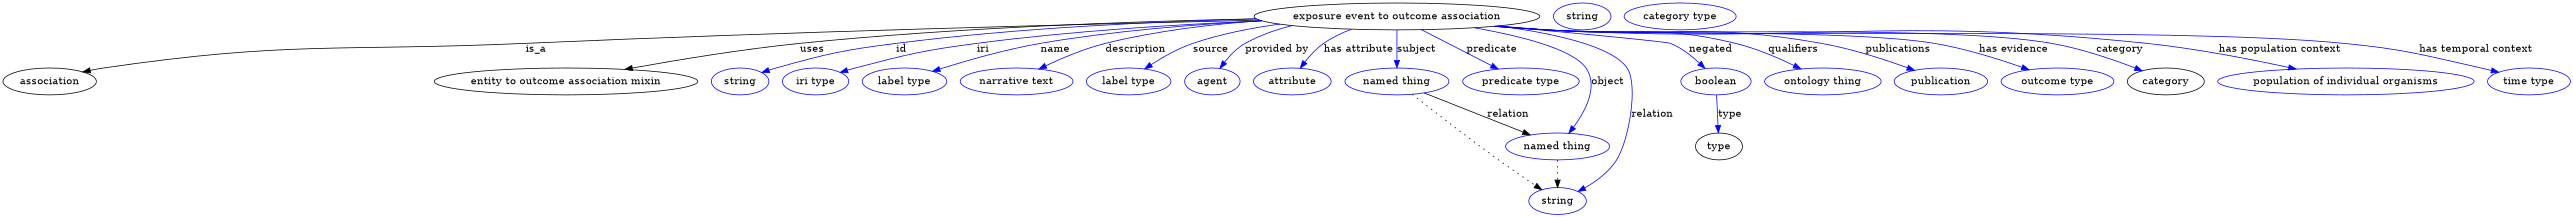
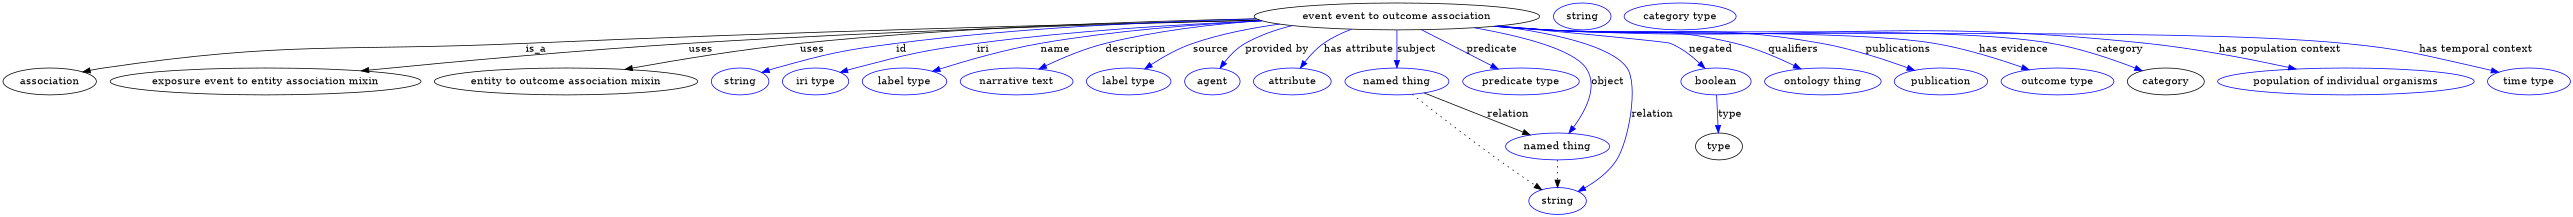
(1397, 16) -> (1397, 16)
none -> (266, 81)
